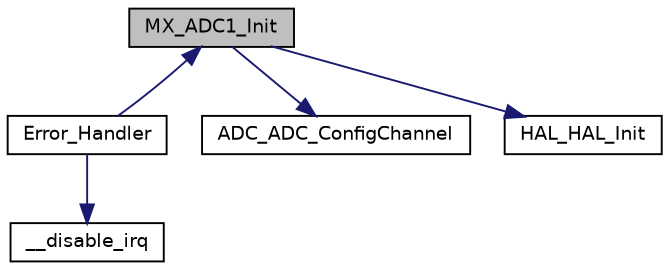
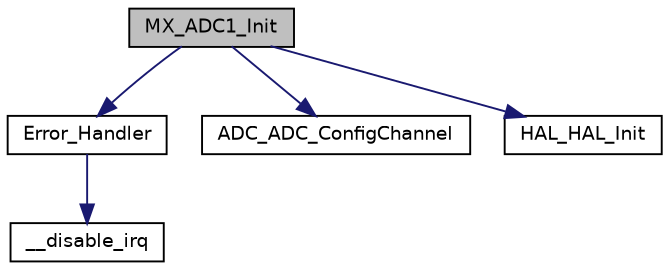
(153, 89) -> (146, 73)
